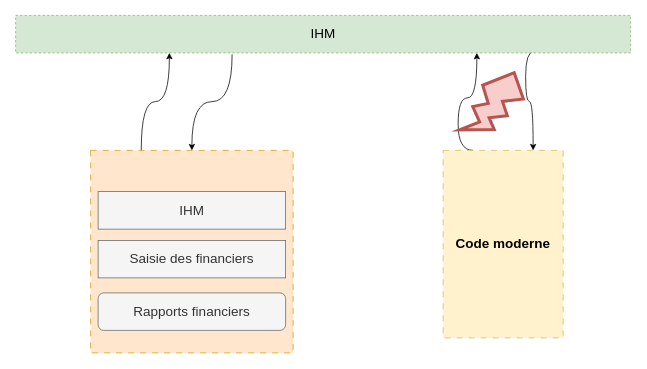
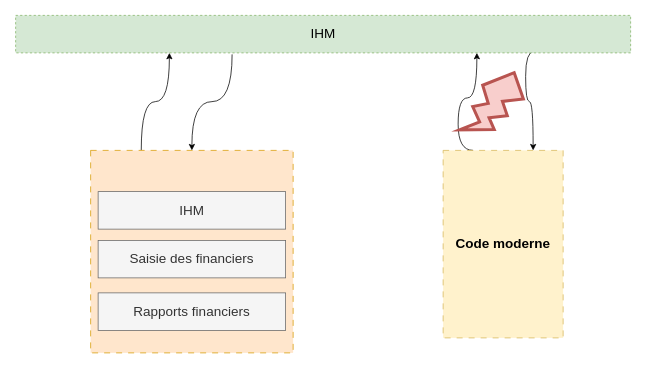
(192, 312) -> (192, 312)
